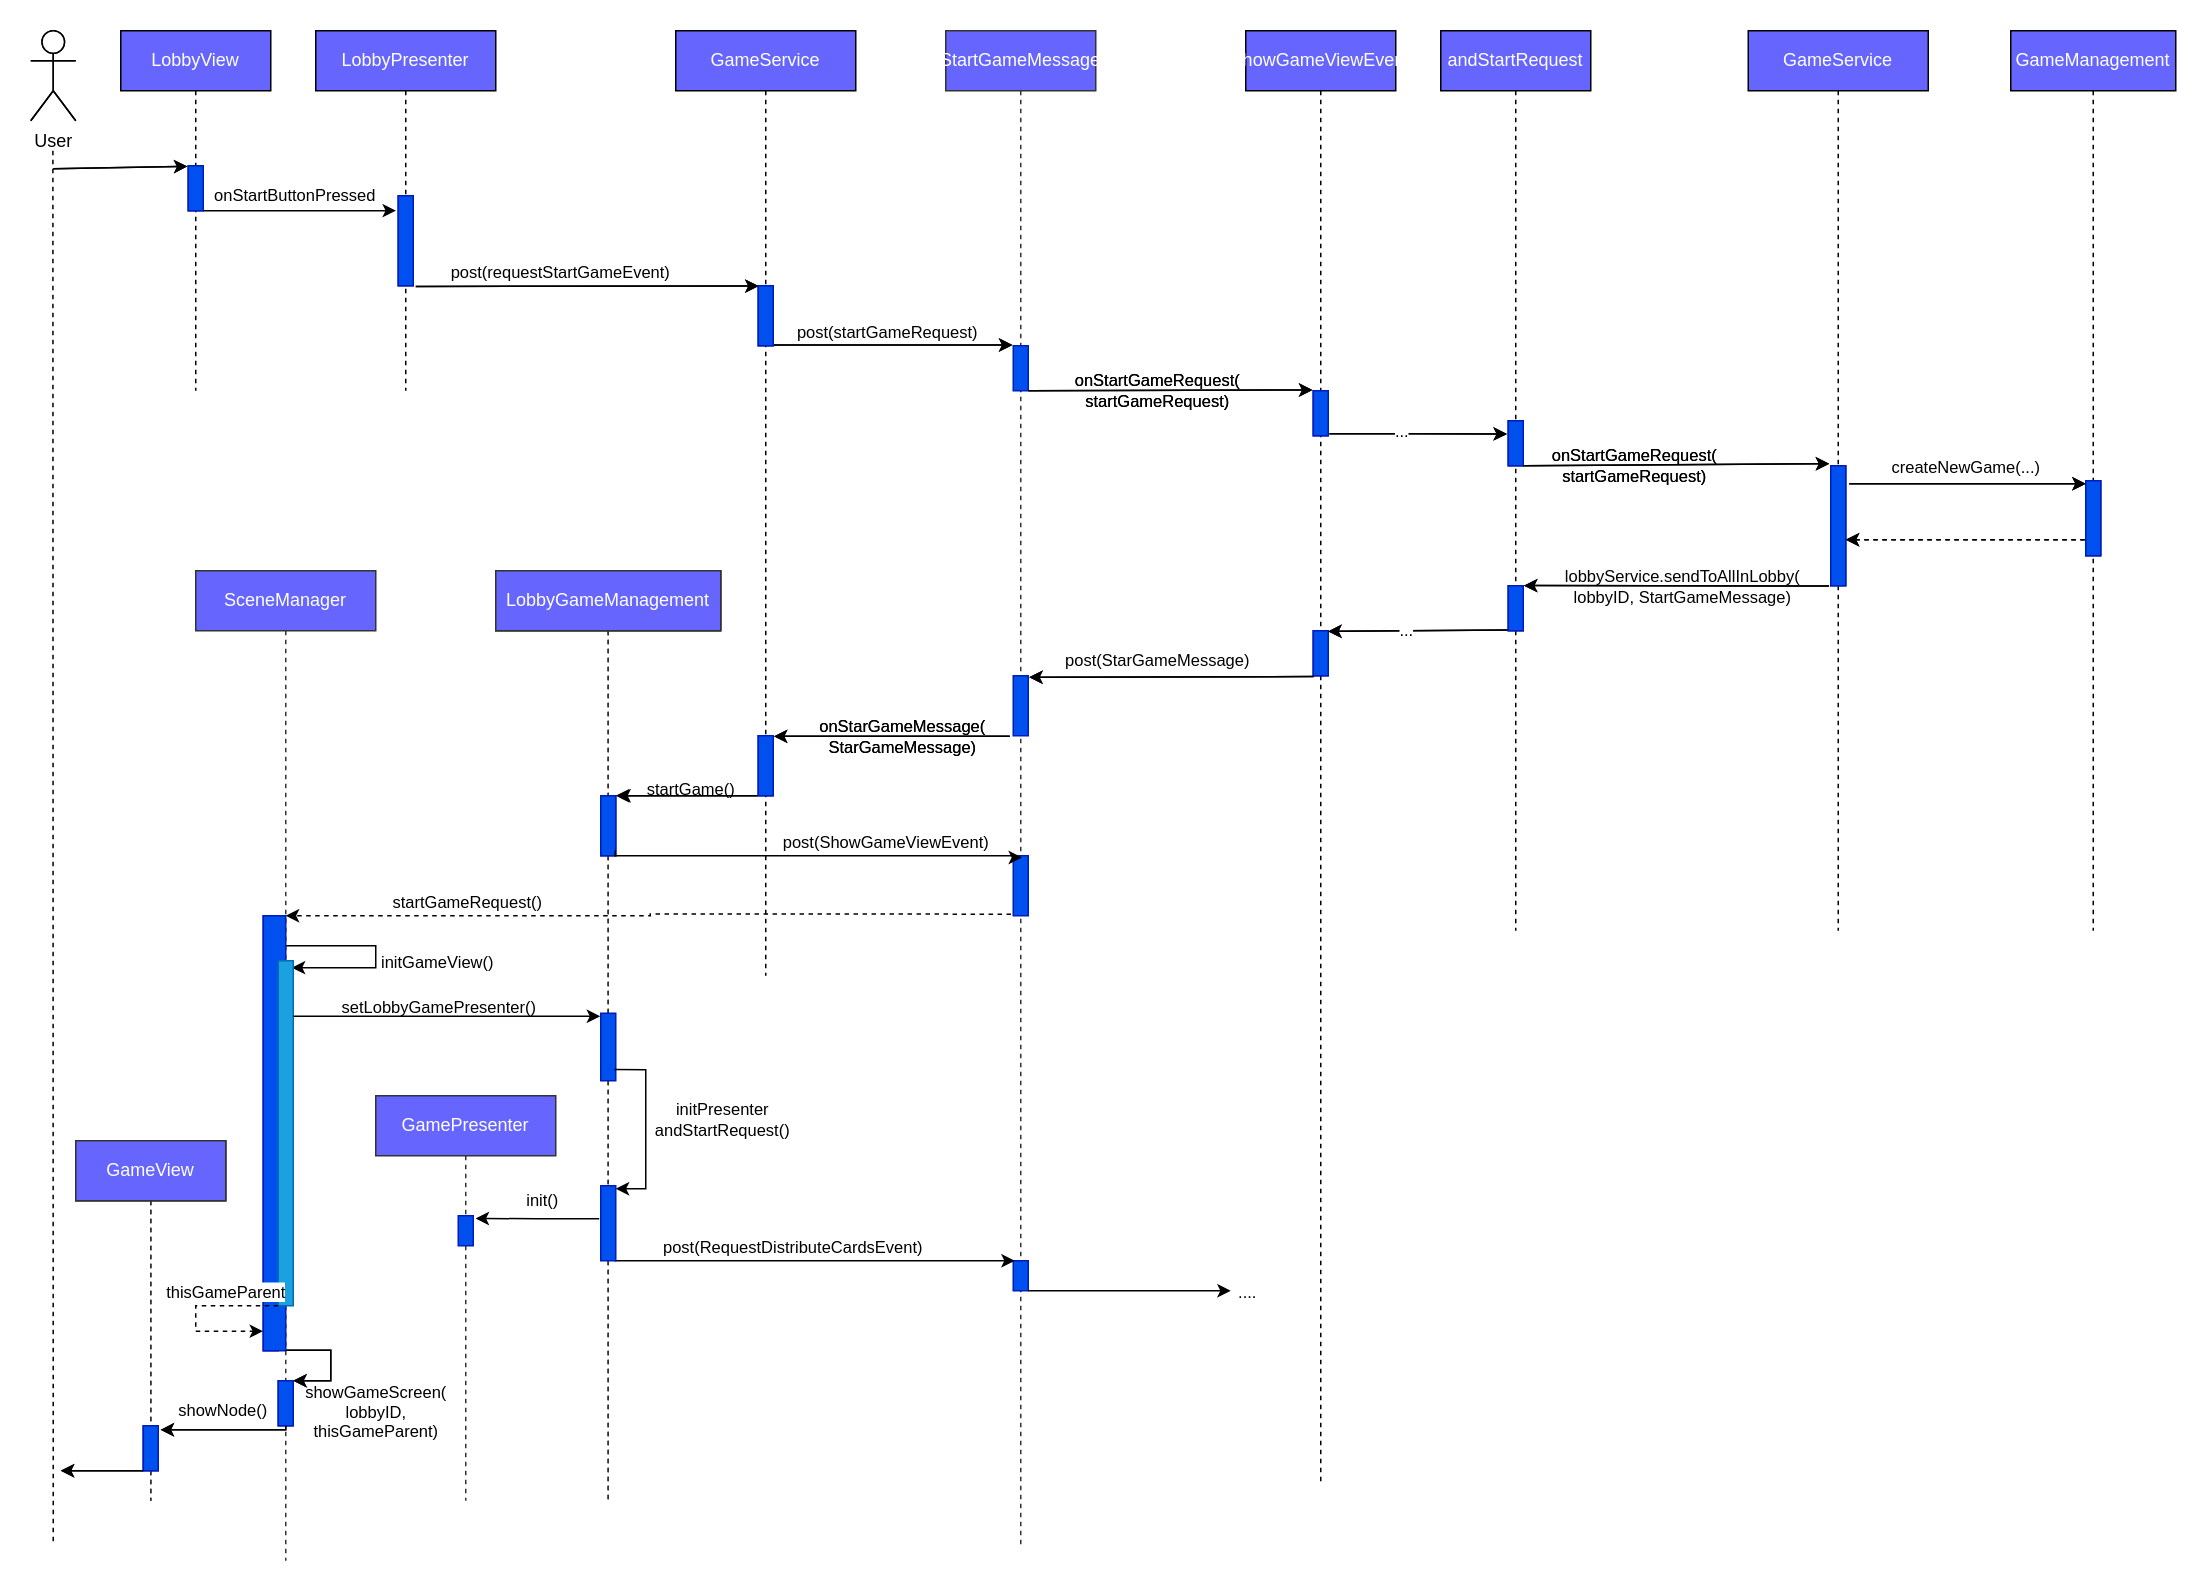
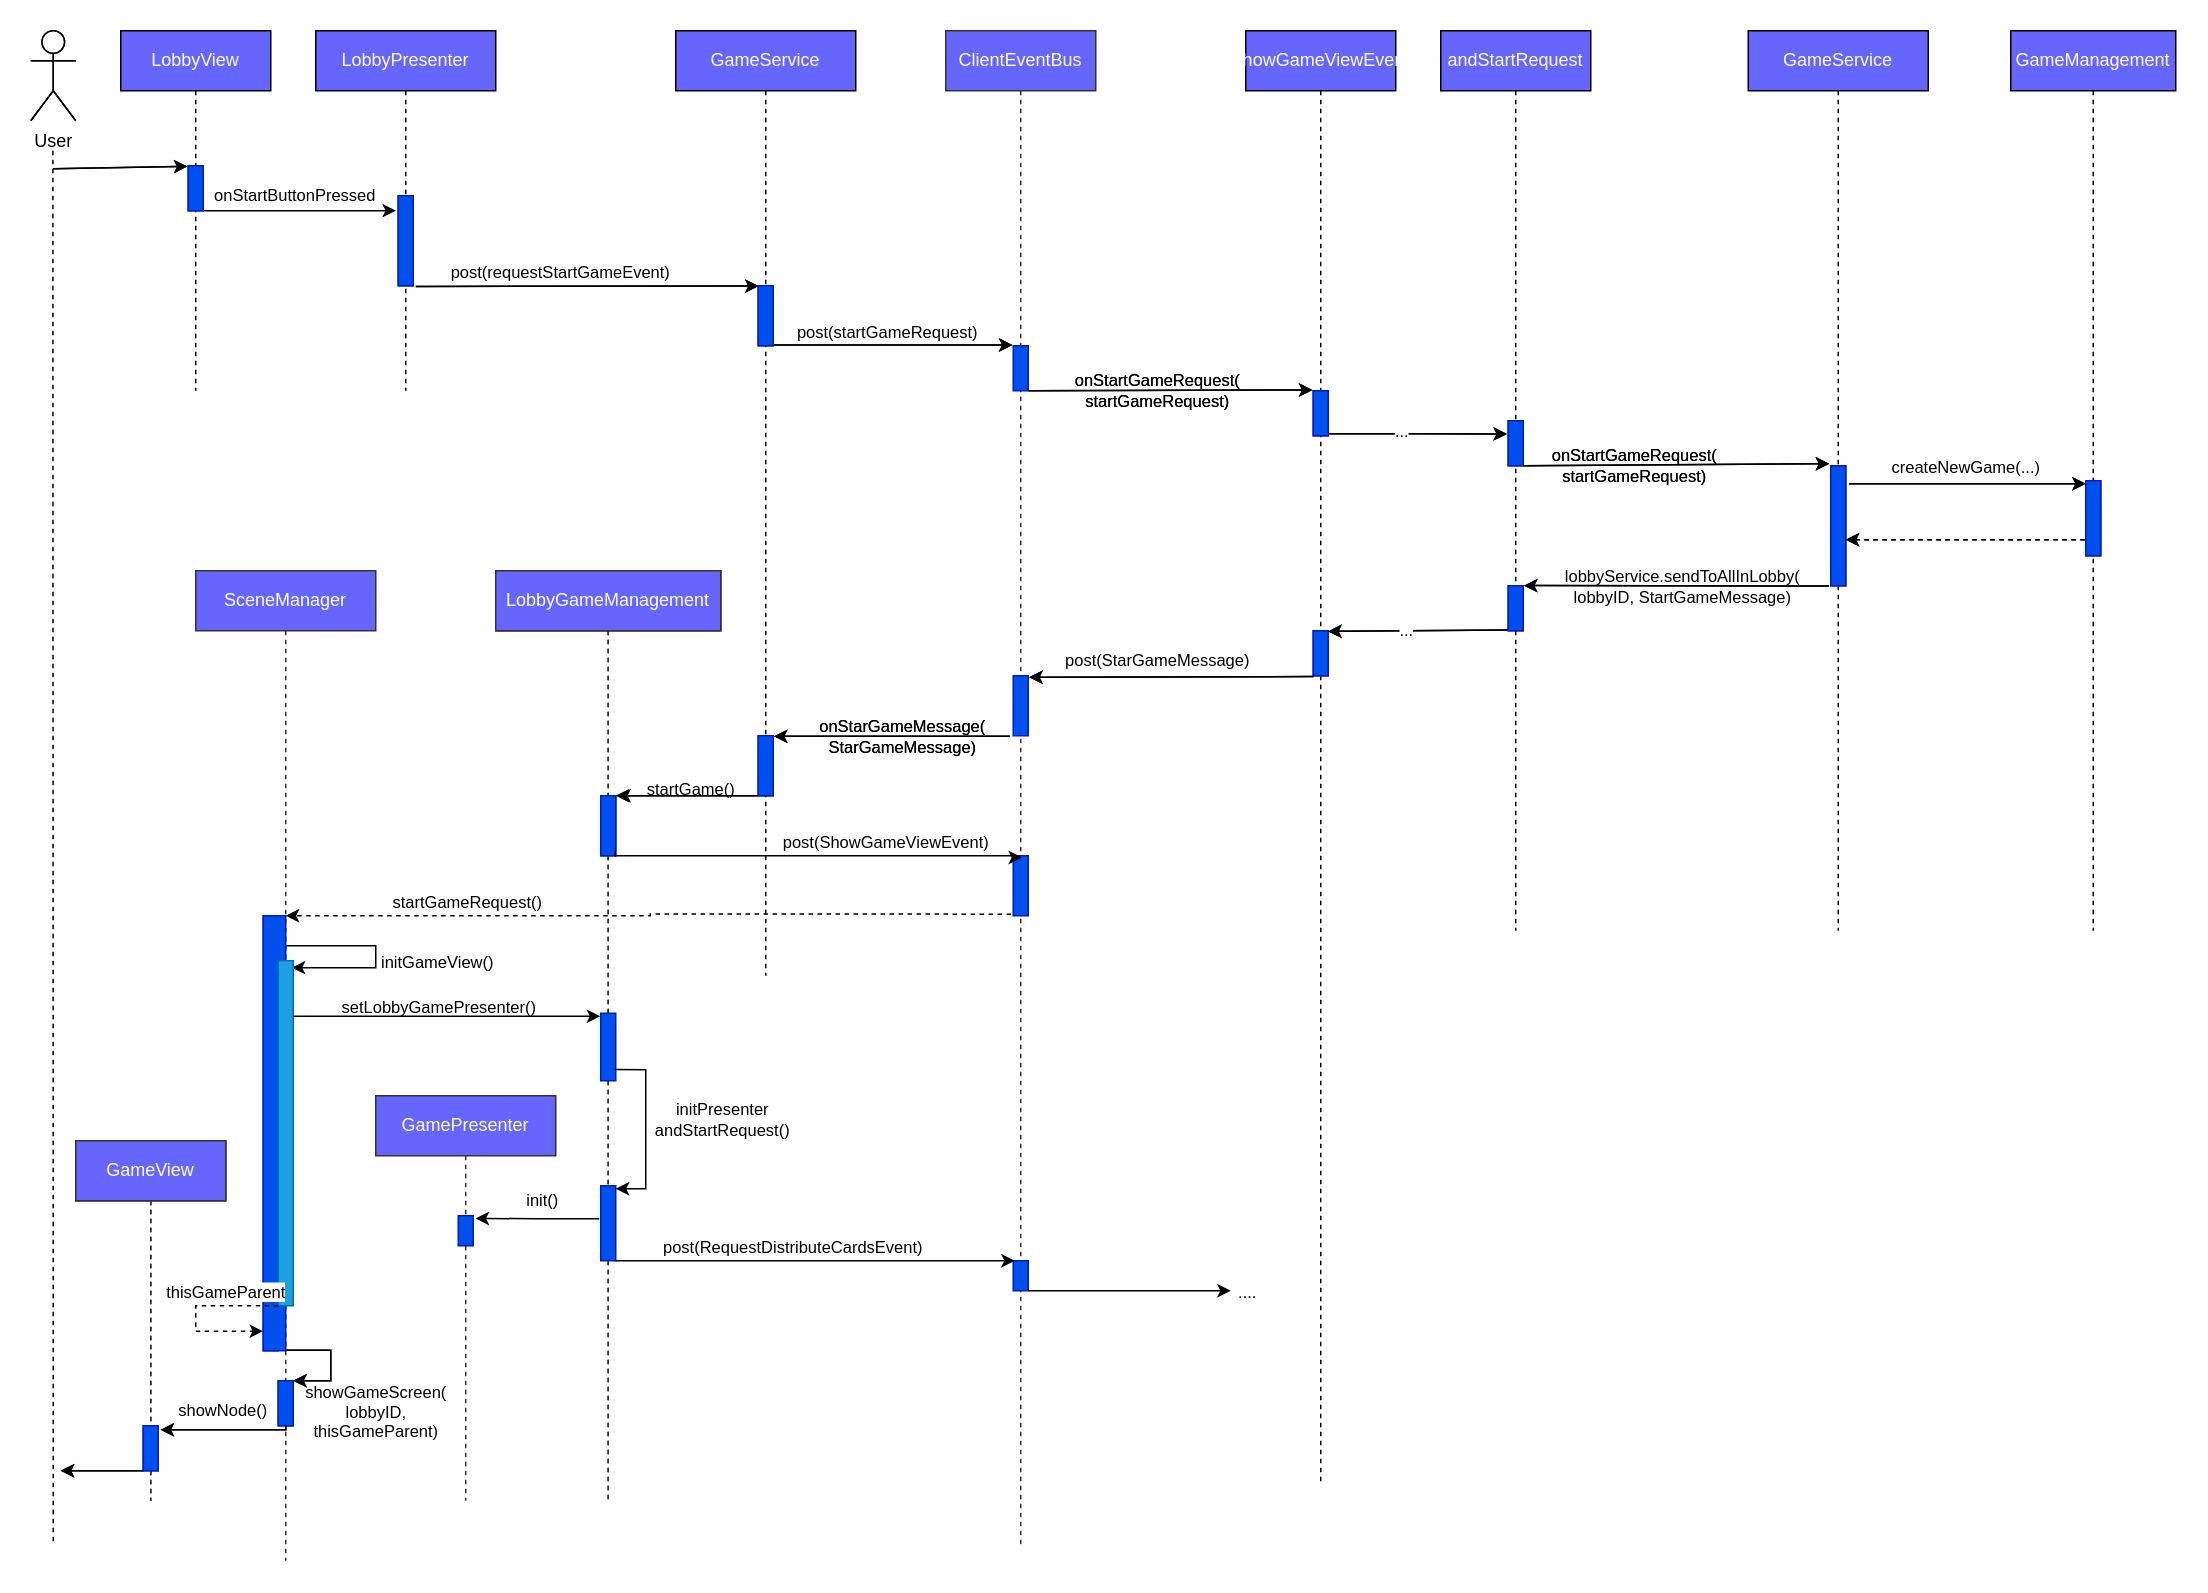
(1021, 61) -> (1021, 61)
